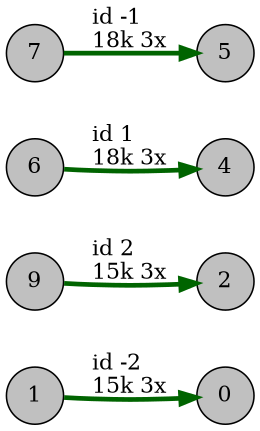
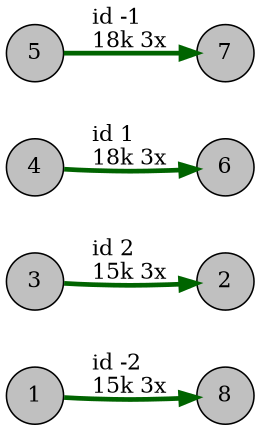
(122, 53) -> (122, 53)
(122, 171) -> (122, 171)
(35, 281) -> (35, 281)
(225, 396) -> (225, 396)
